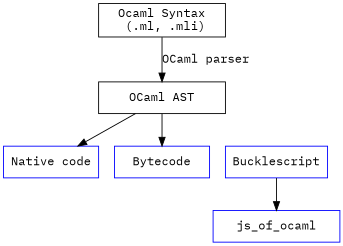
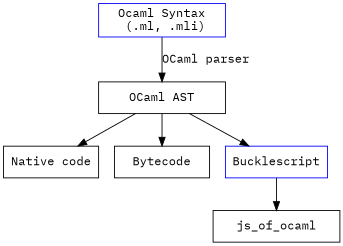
(162, 20) -> (162, 20)
none -> (215, 128)
(51, 162) -> (51, 162)
(162, 162) -> (162, 162)
(276, 226) -> (276, 226)
